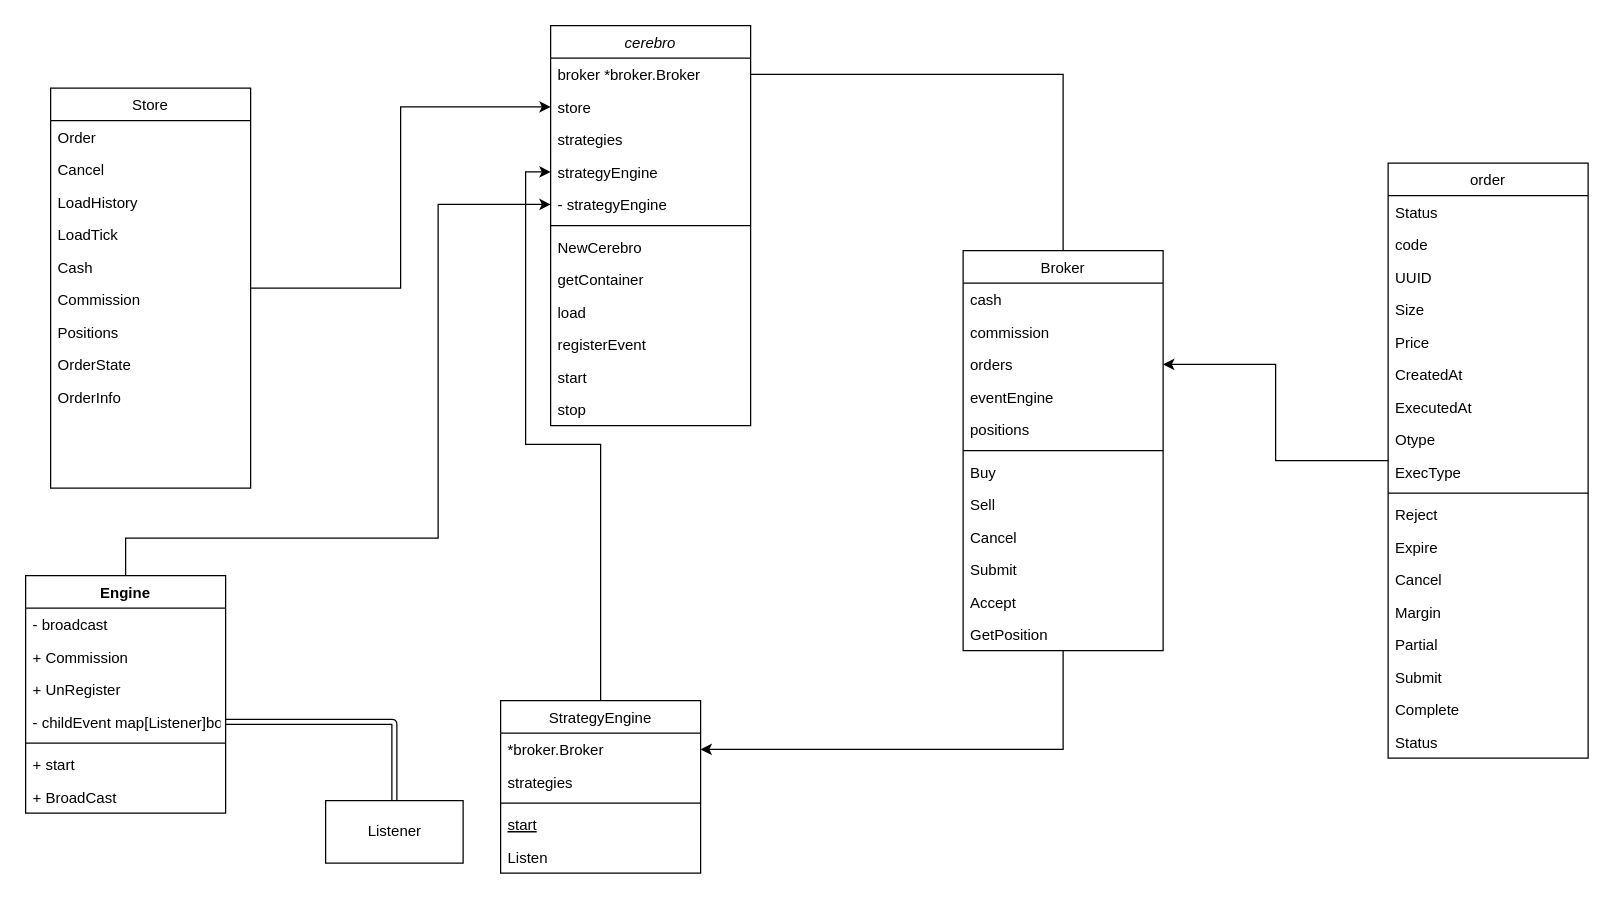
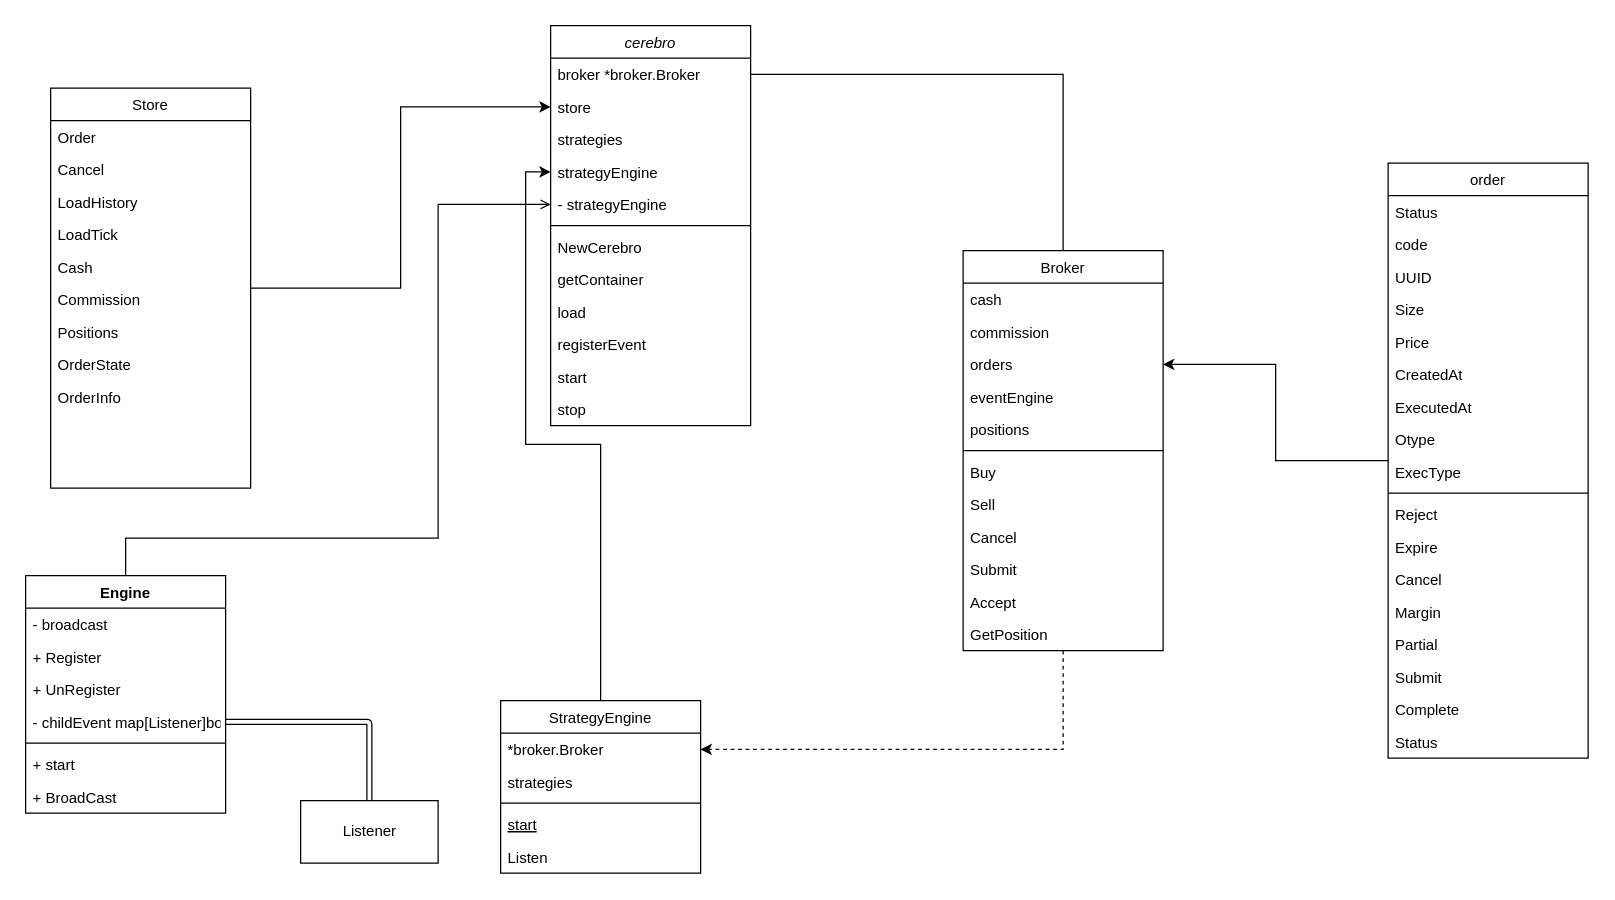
(541, 204) -> (543, 204)
(77, 658) -> (71, 658)
(935, 749) -> (935, 749)
(394, 832) -> (369, 832)
